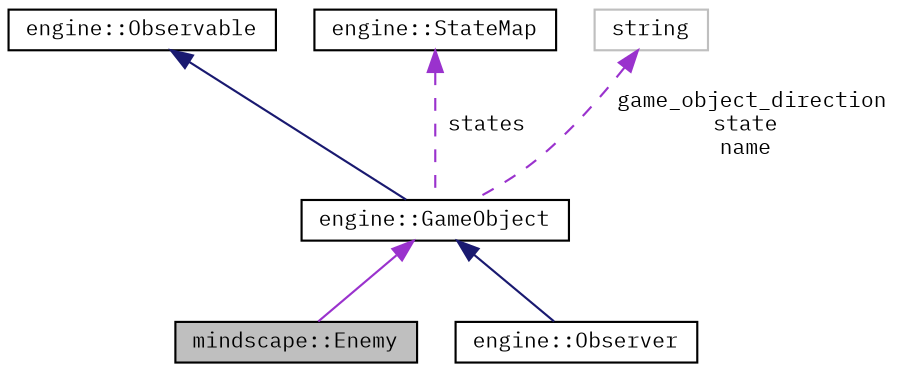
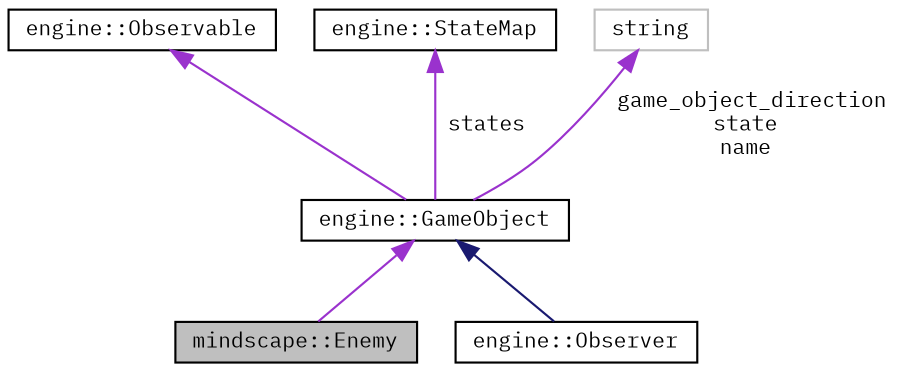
(298, 131) -> (298, 131)
(435, 136) -> (435, 136)
(556, 142) -> (556, 142)
